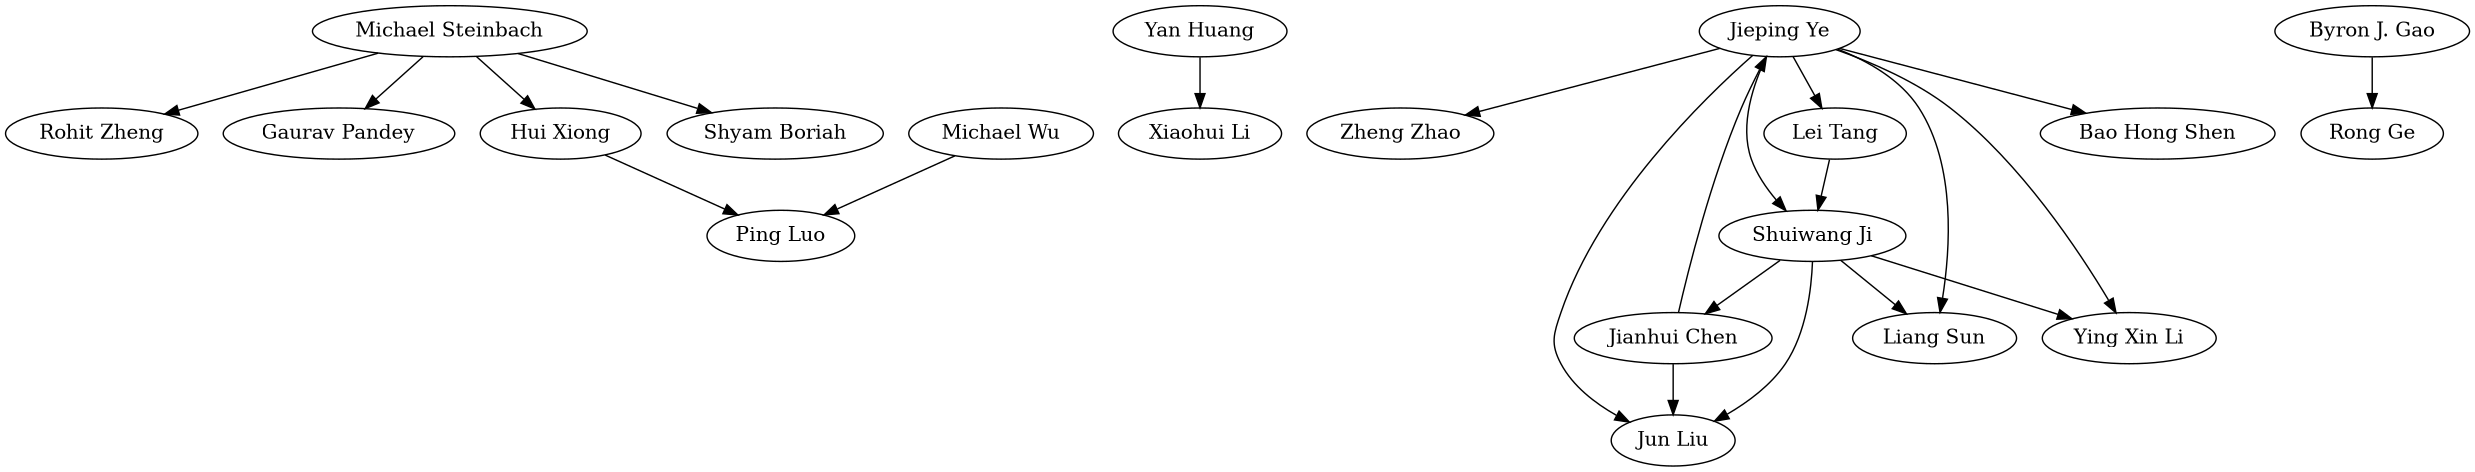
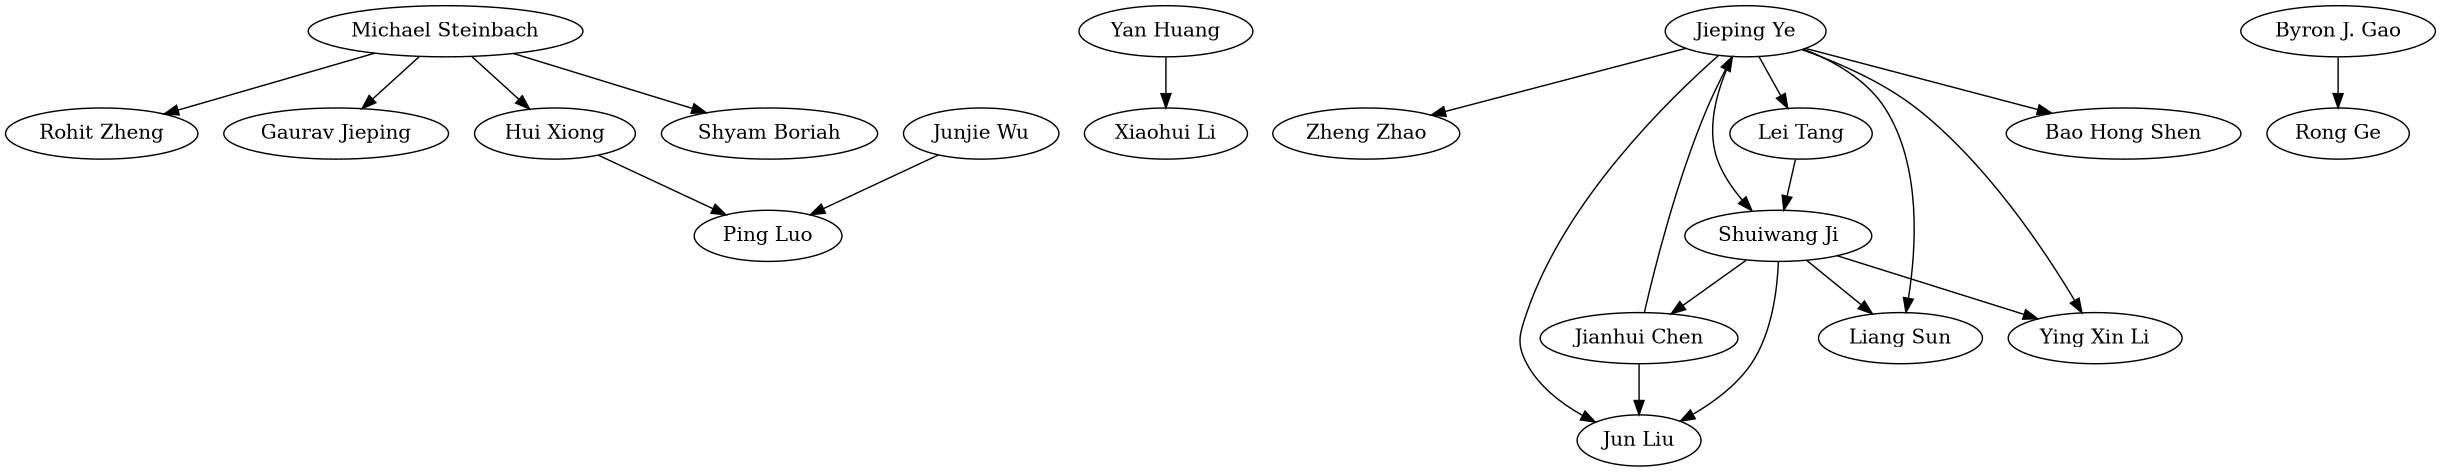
(339, 134) -> (336, 134)
(1001, 134) -> (981, 134)
